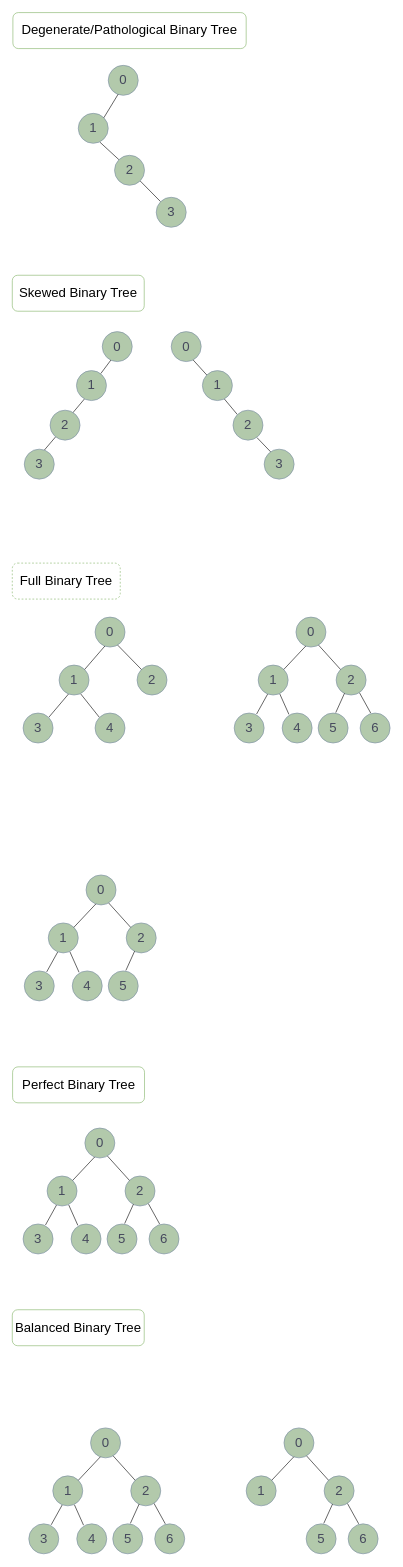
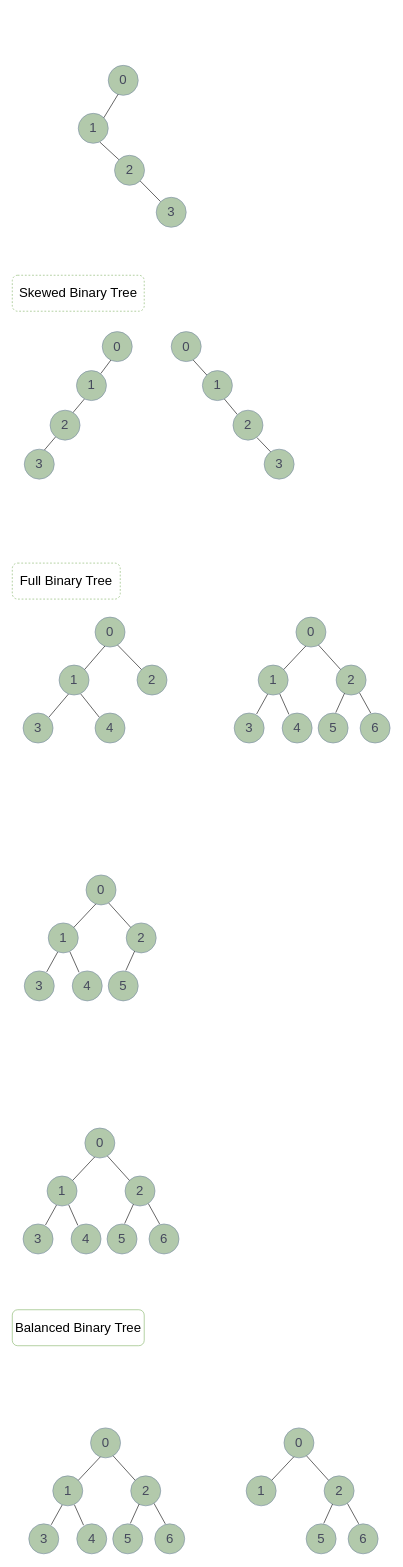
(130, 30) -> none
(78, 293) -> (78, 293)
(79, 1085) -> none
